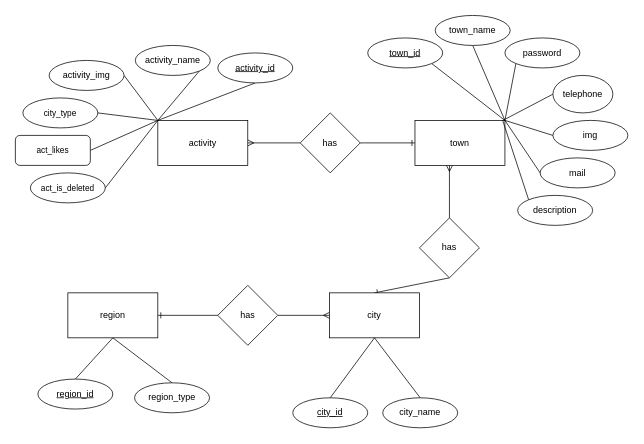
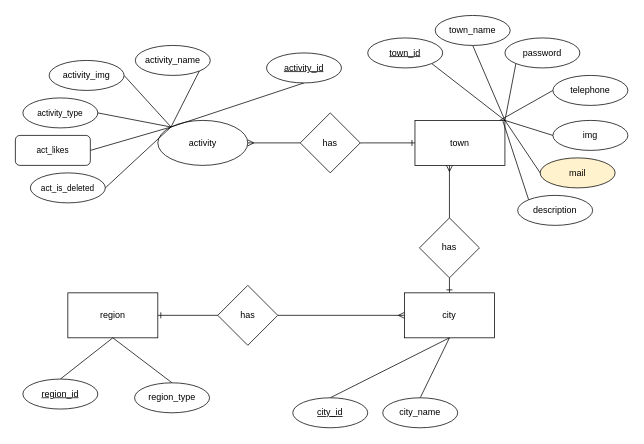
(255, 68) -> (304, 68)
(583, 94) -> (591, 90)
(60, 113) -> (60, 113)
(203, 143) -> (203, 143)
(578, 173) -> (578, 173)
(375, 315) -> (450, 315)
(75, 394) -> (60, 394)
